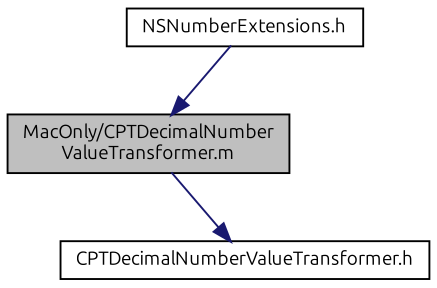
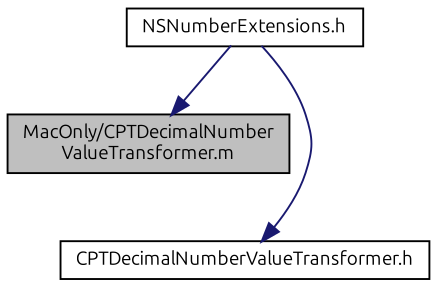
(195, 200) -> (311, 134)
